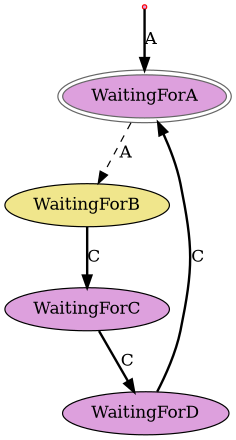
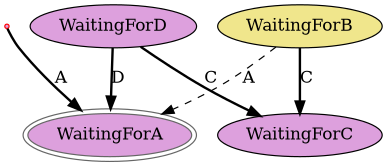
(118, 148) -> (227, 82)
(198, 257) -> (118, 78)
(114, 356) -> (194, 81)
